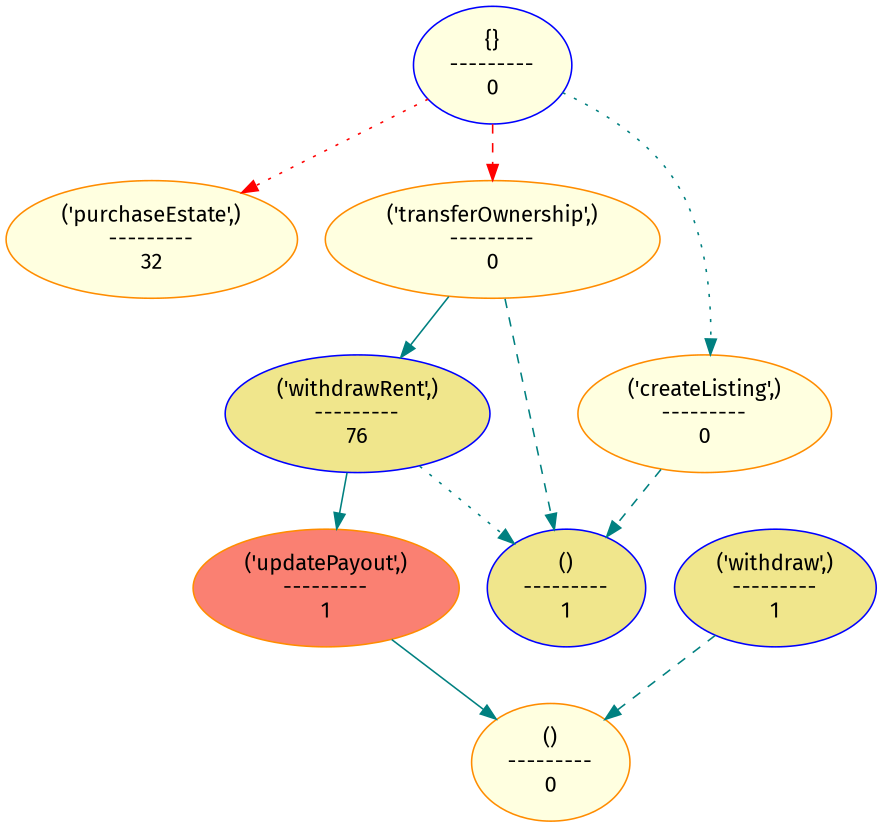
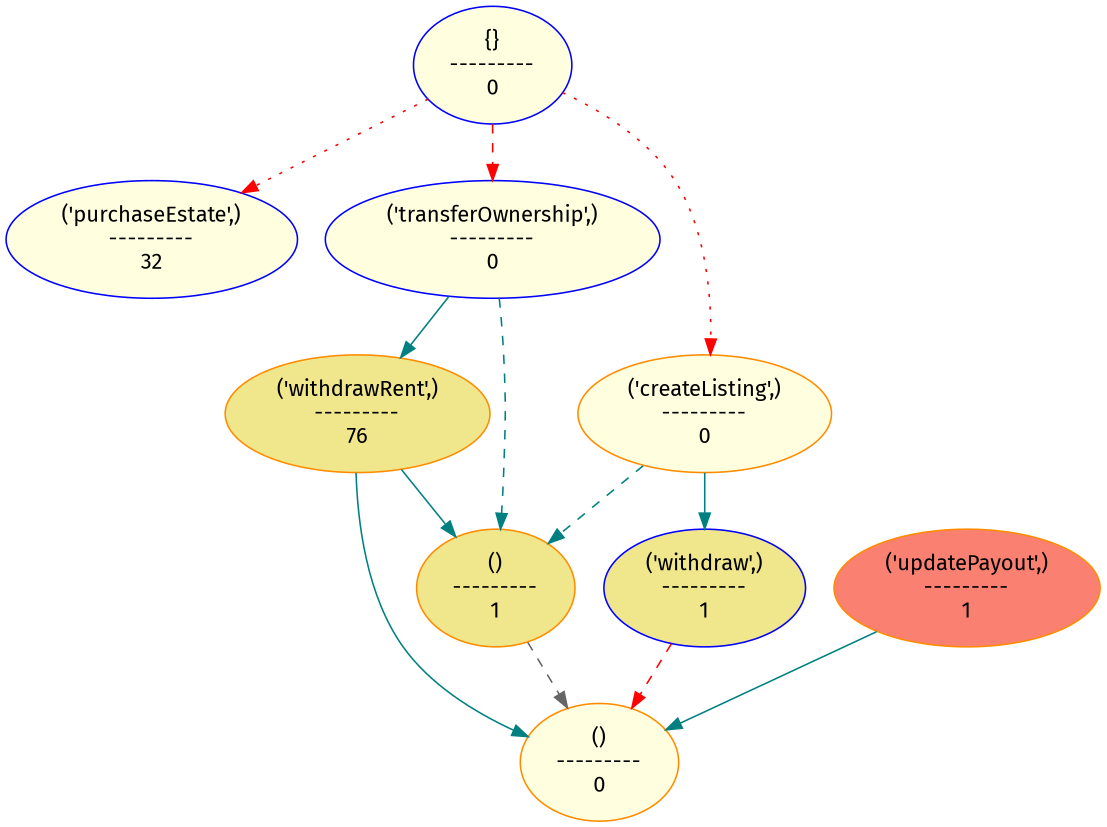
(680, 189) -> (680, 189)
(152, 239) -> (152, 239)
(493, 239) -> (493, 239)
(358, 414) -> (358, 414)
(343, 493) -> (392, 629)
none -> (705, 493)
(461, 500) -> (423, 497)
(566, 588) -> (496, 588)
none -> (544, 668)
(667, 673) -> (656, 669)
